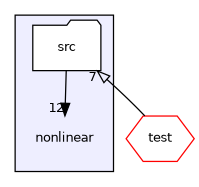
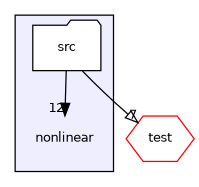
(126, 97) -> (105, 93)
